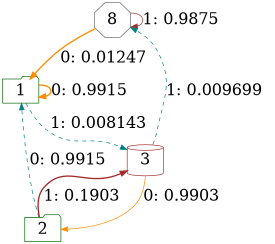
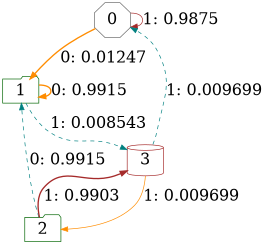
(112, 20) -> (112, 20)
(103, 124) -> (103, 124)
(89, 197) -> (89, 197)
(189, 197) -> (196, 197)
